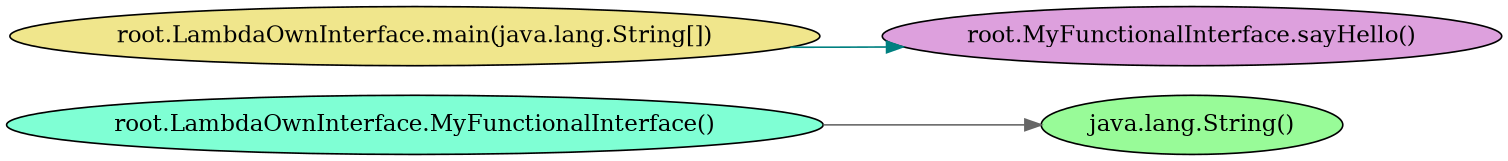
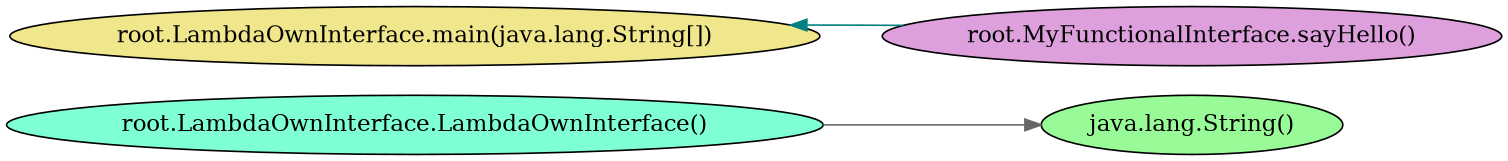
(838, 47) -> (855, 25)
(415, 125) -> (415, 125)
